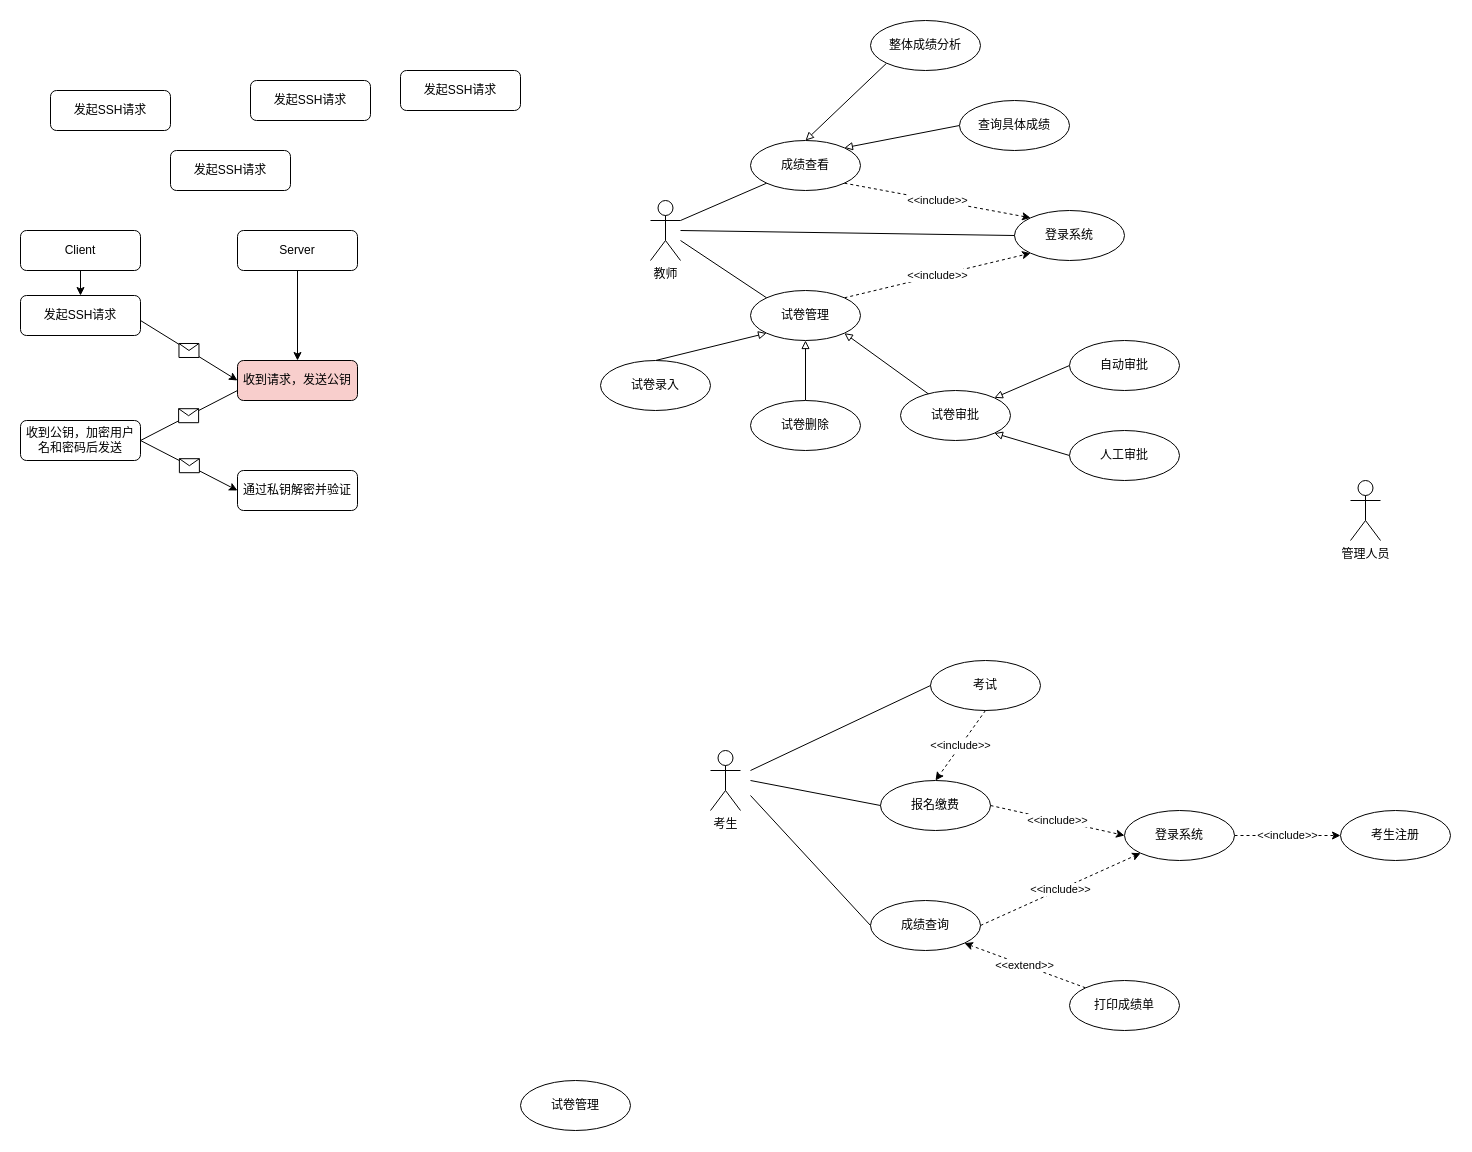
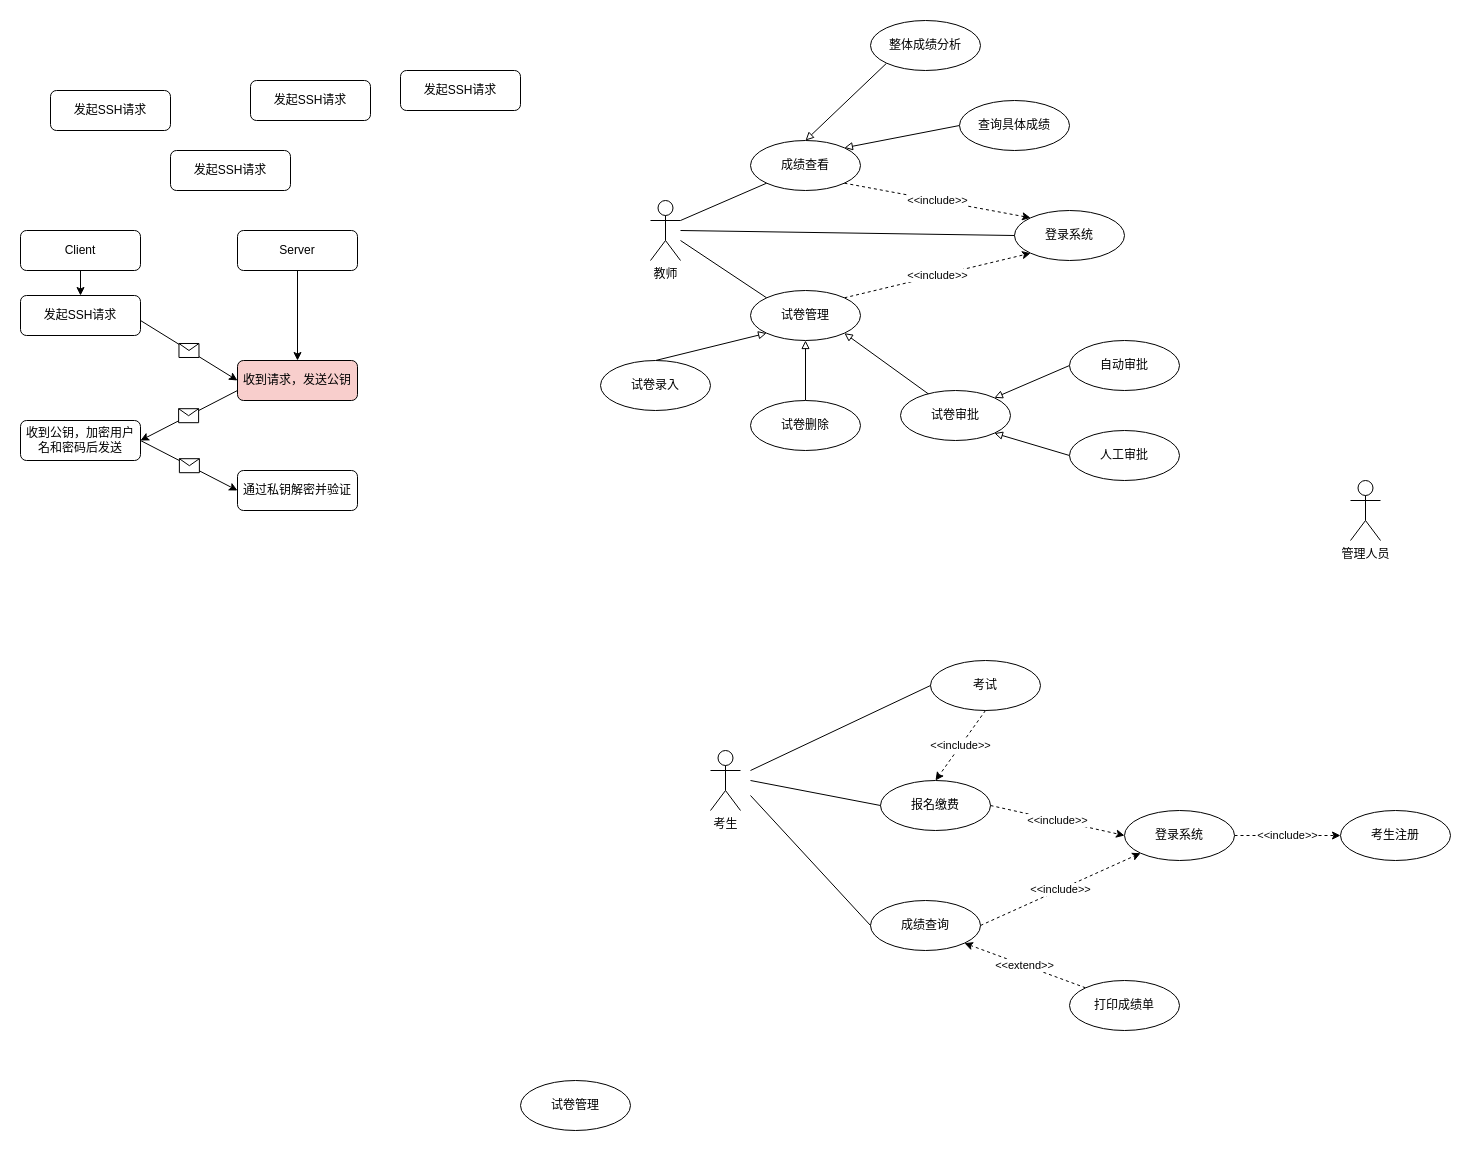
(147, 437) -> (148, 437)
